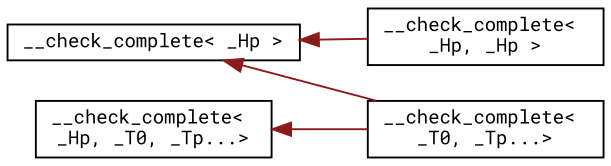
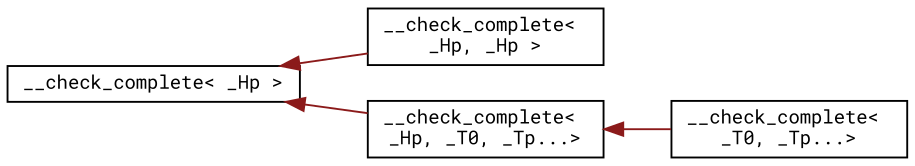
(309, 83) -> (336, 109)
